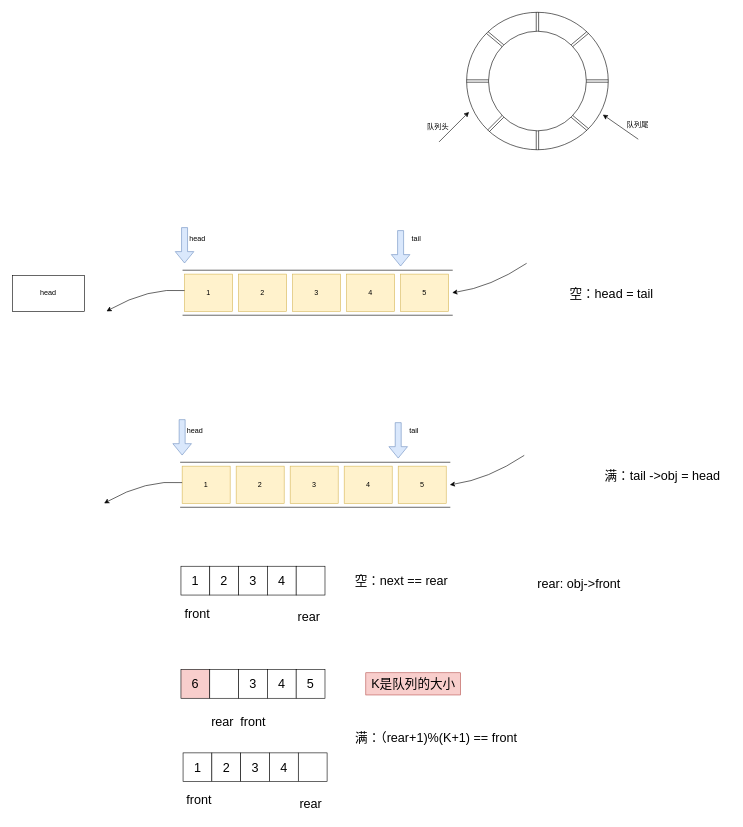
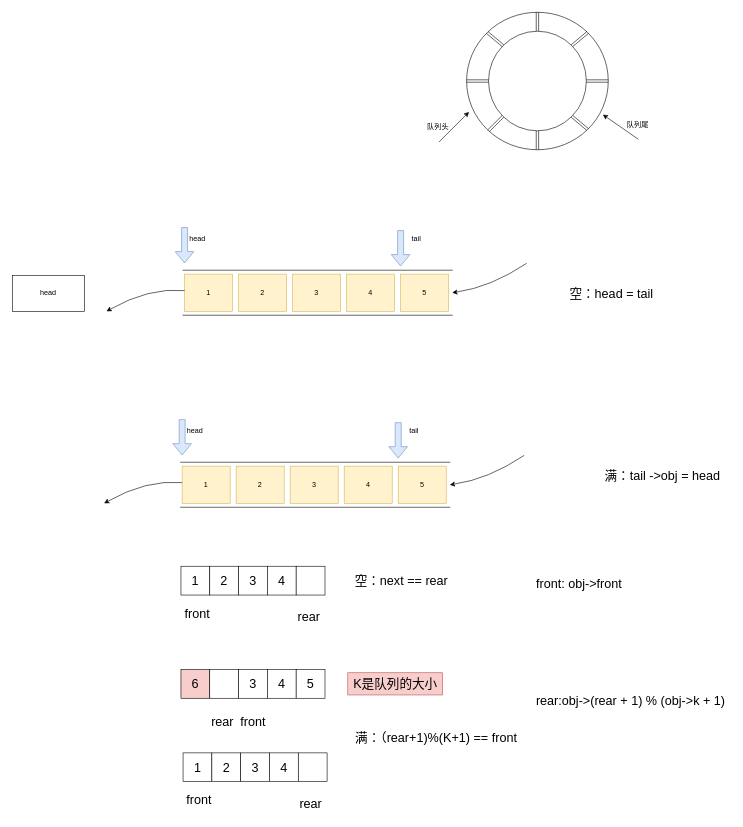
(579, 584) -> (579, 584)
(413, 684) -> (395, 684)
none -> (630, 700)
